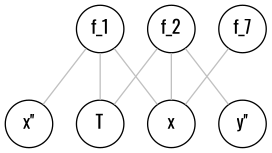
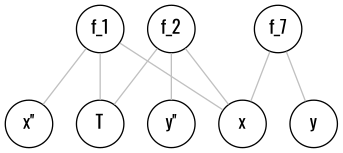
none -> (314, 124)
